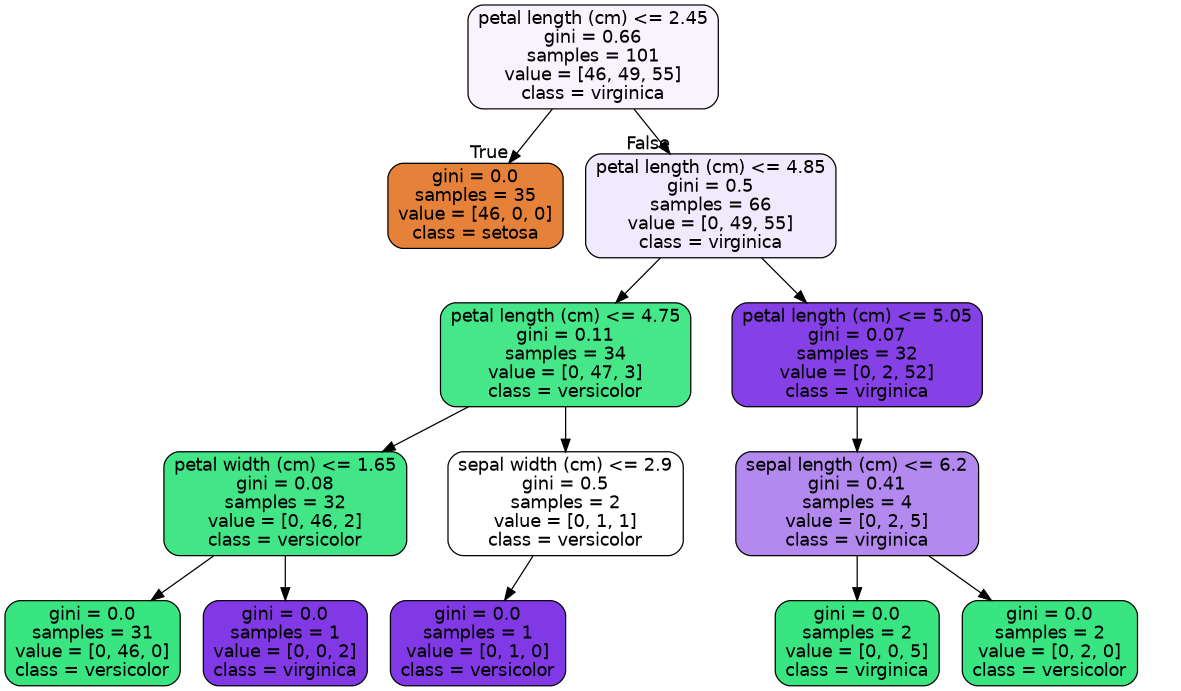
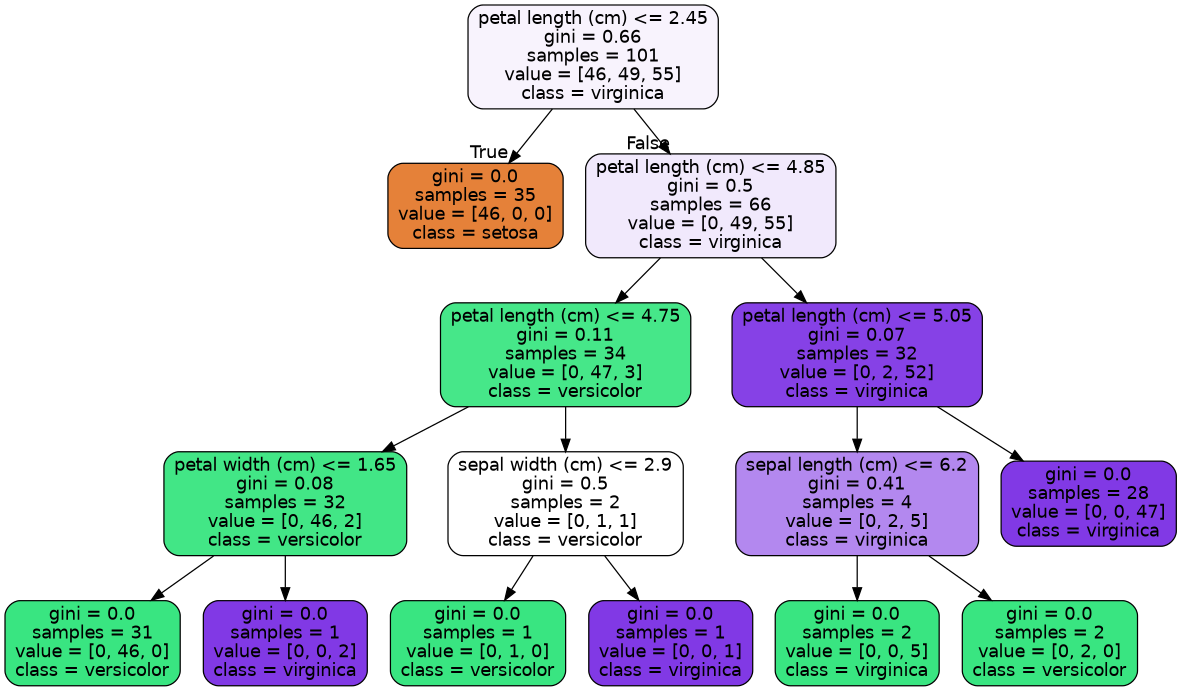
none -> (1089, 504)
(478, 643) -> (478, 643)
none -> (671, 643)
